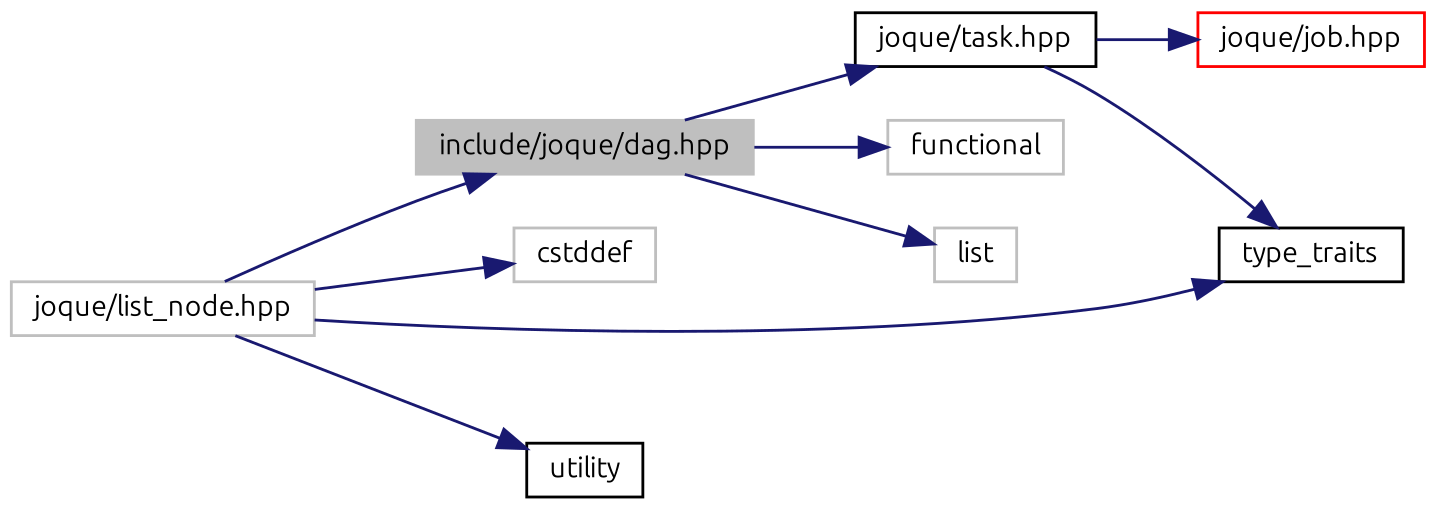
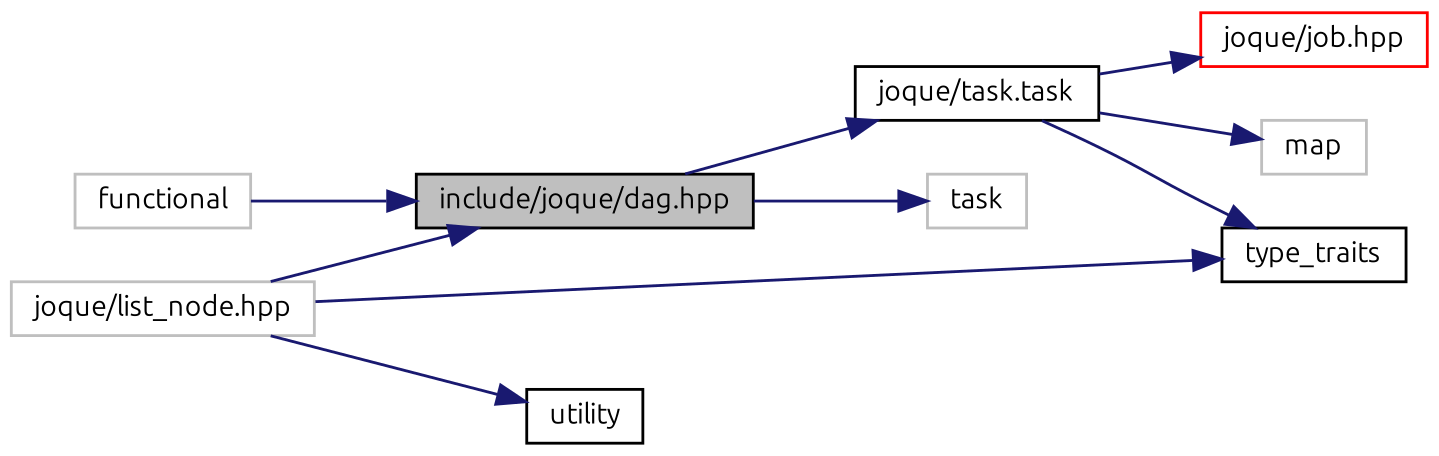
(976, 40) -> (977, 93)
(585, 147) -> (585, 201)
(806, 147) -> (319, 201)
none -> (1314, 147)
(585, 255) -> none
(976, 255) -> (977, 201)
